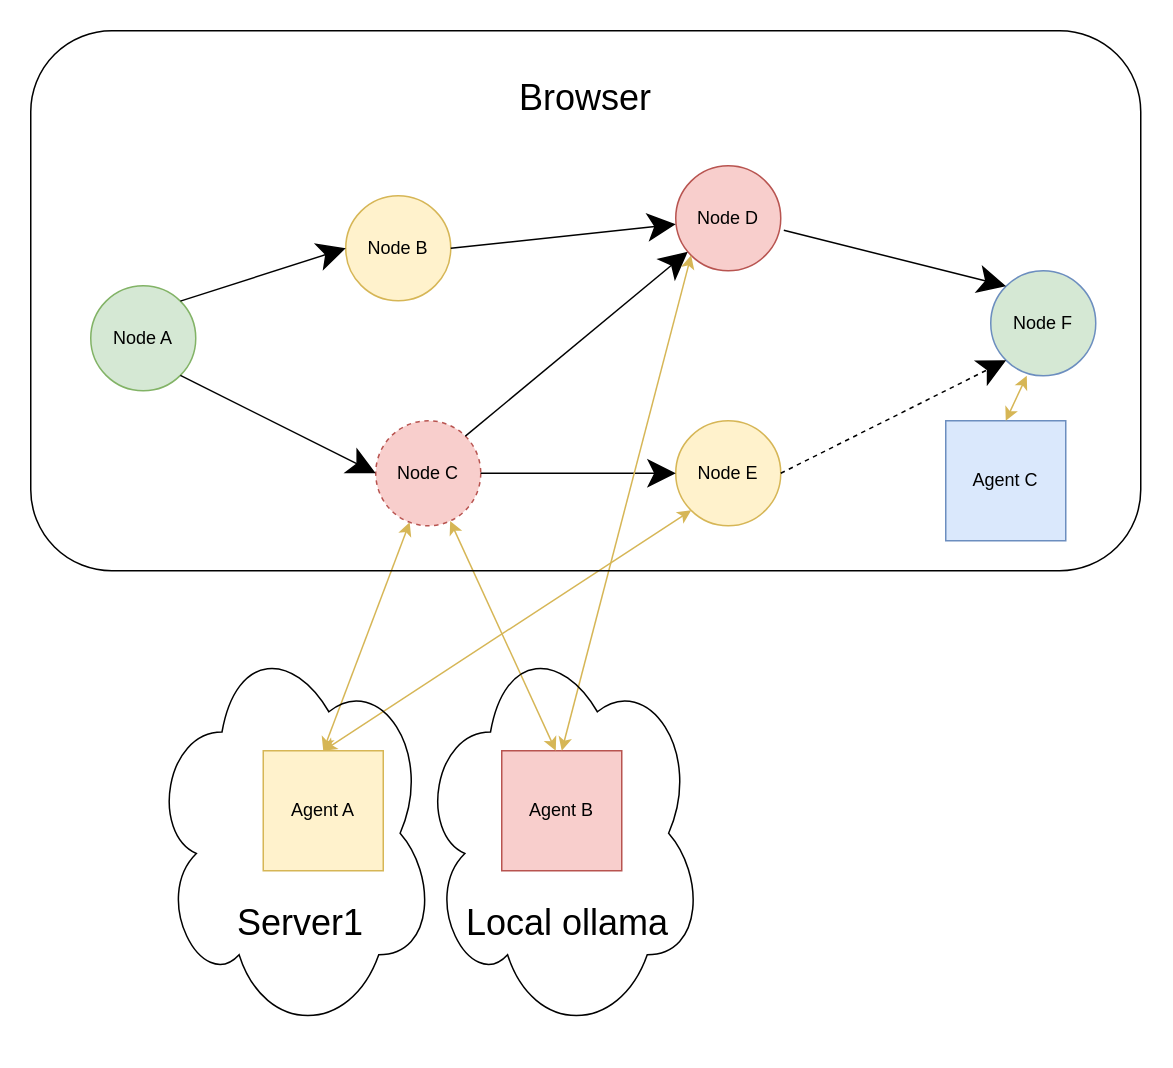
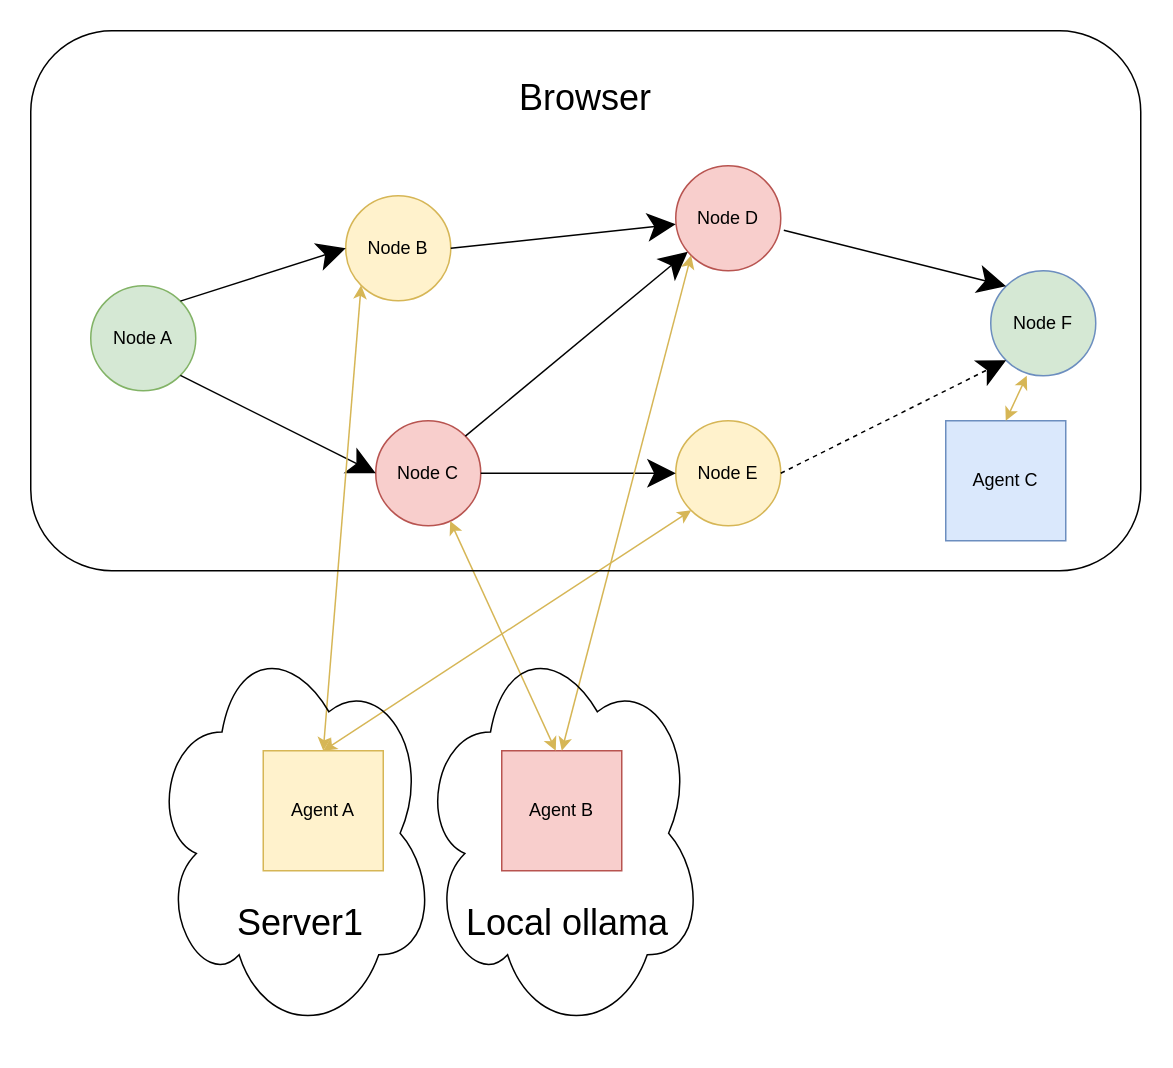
(428, 473) -> (428, 473)
(366, 637) -> (342, 518)
